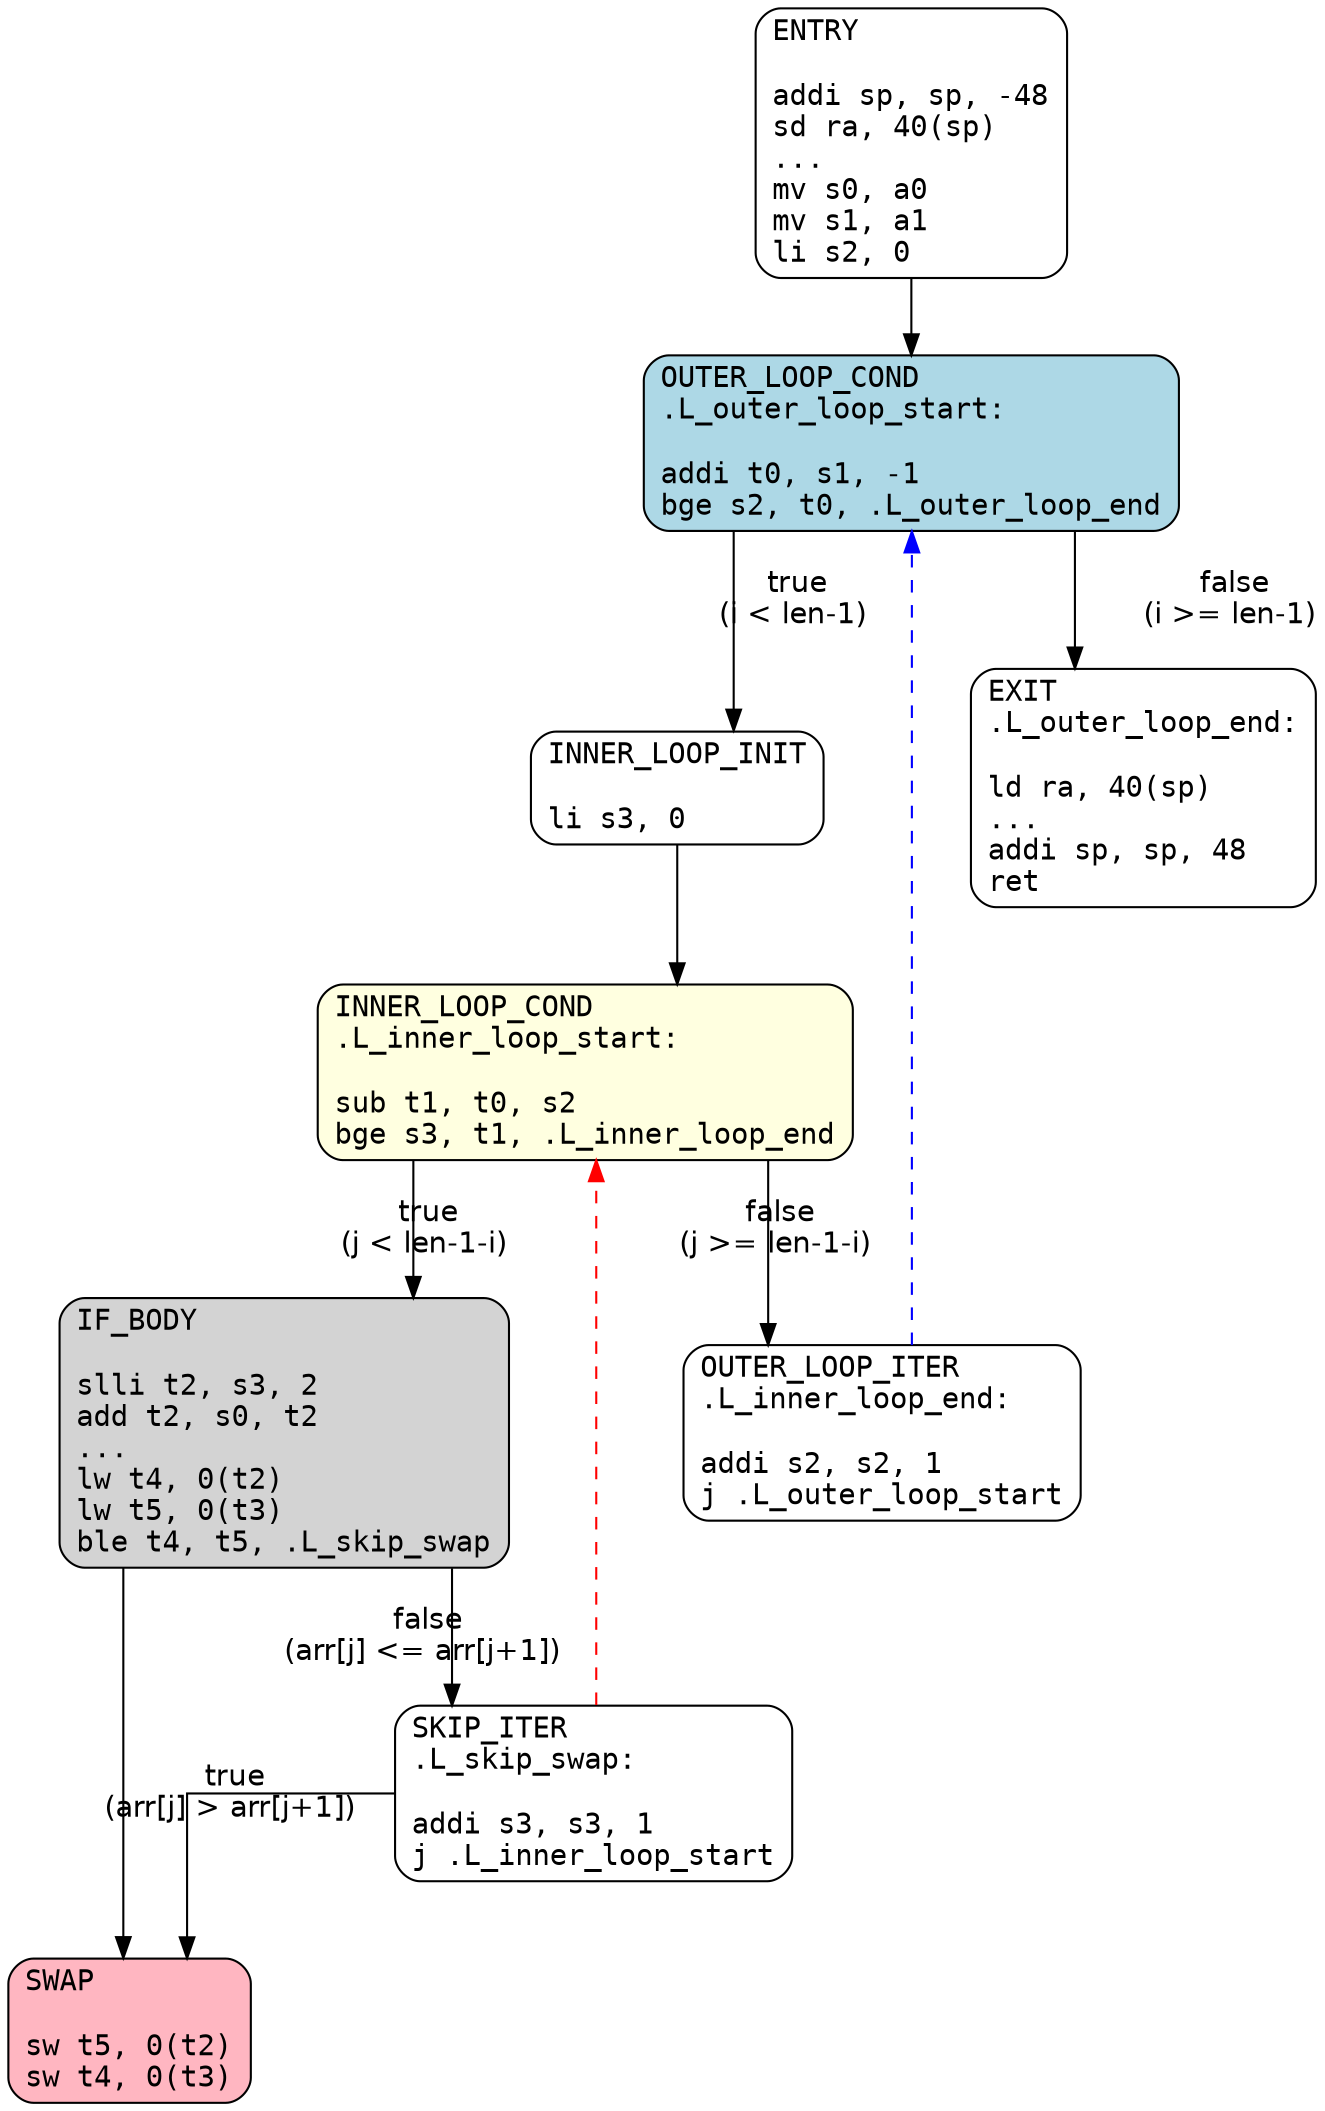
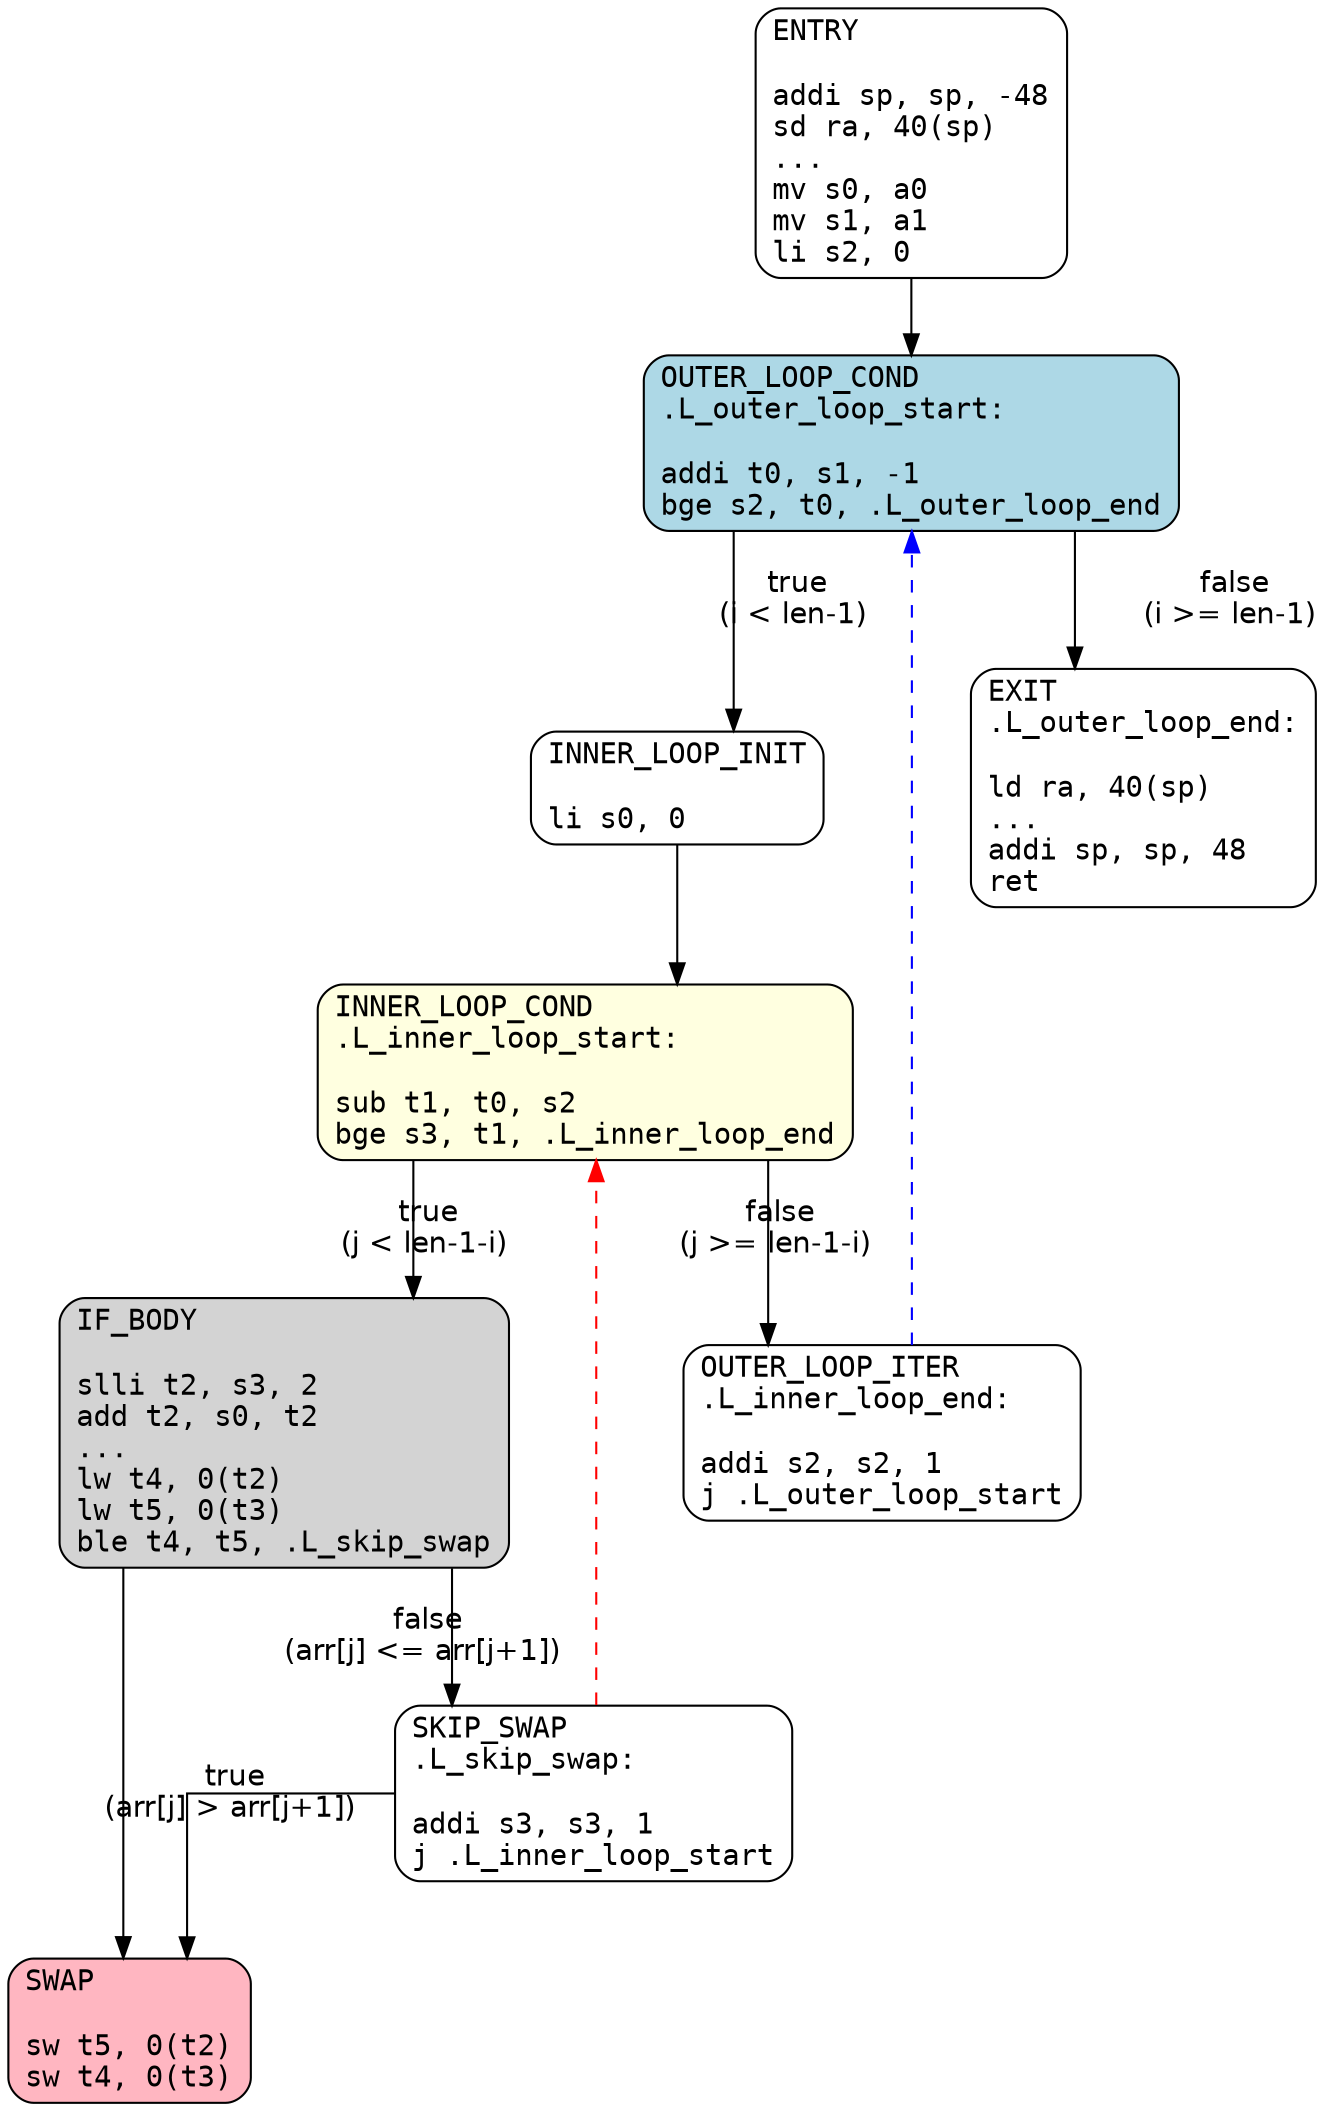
(677, 788) -> (677, 788)
(594, 1793) -> (594, 1793)
